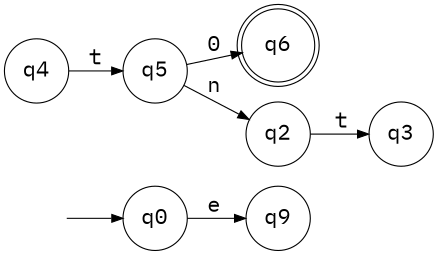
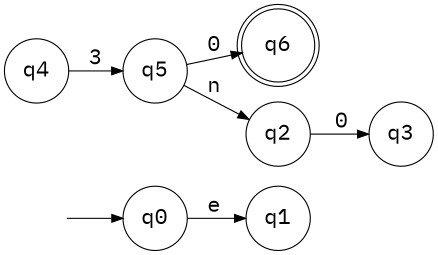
(96, 59) -> (96, 59)
(342, 122) -> (342, 122)
(278, 218) -> (278, 218)
